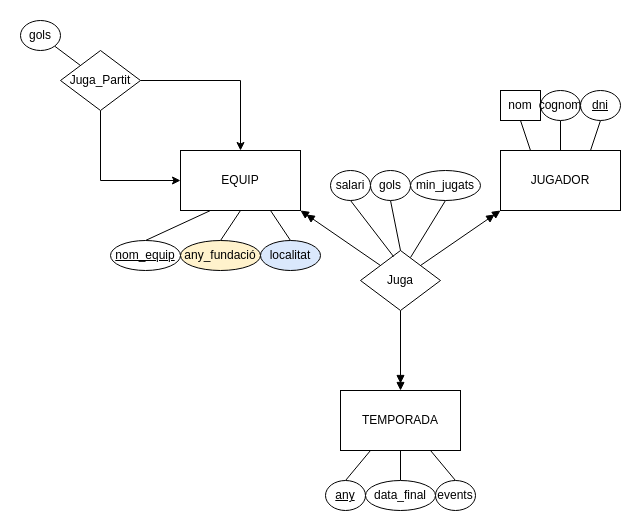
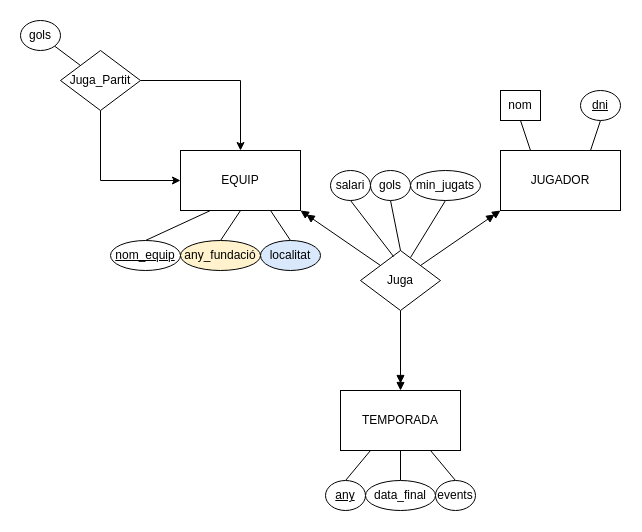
(561, 106) -> none
(561, 136) -> none
